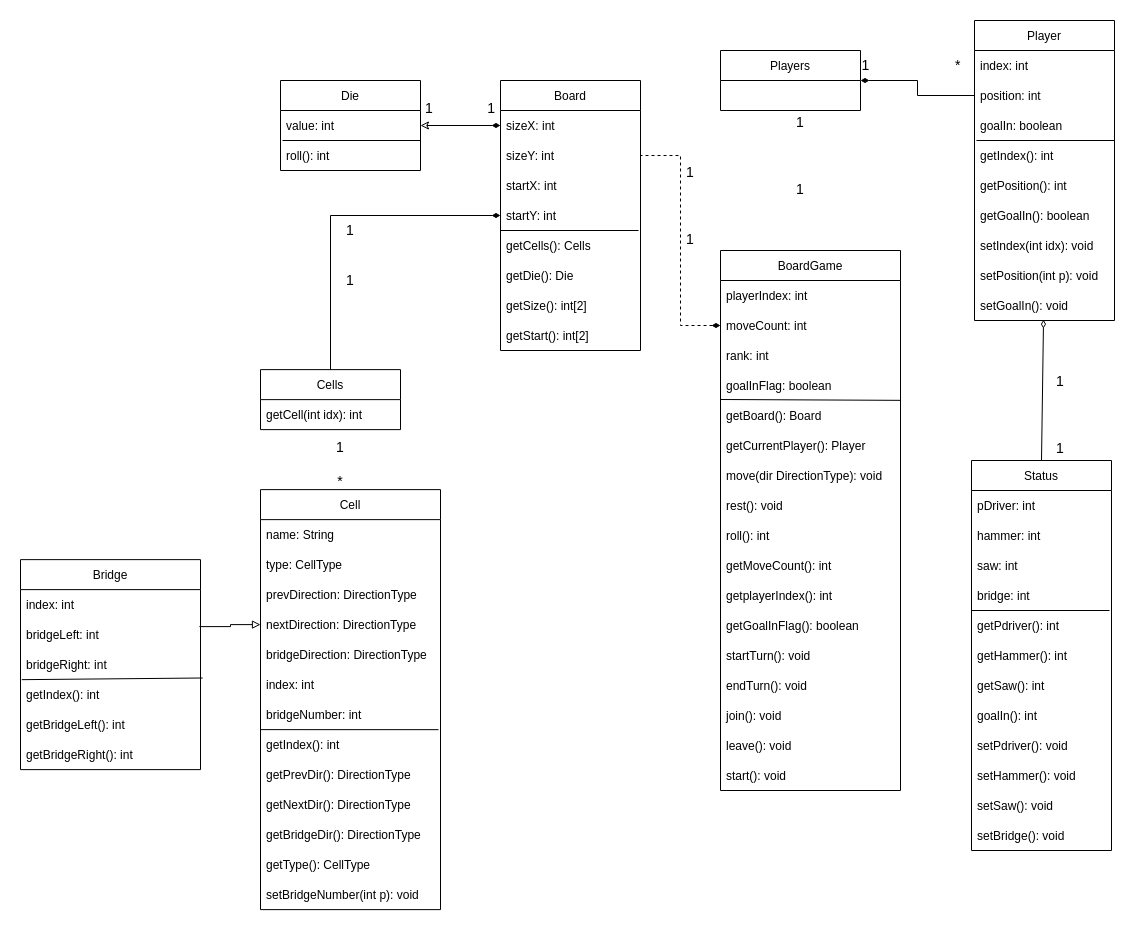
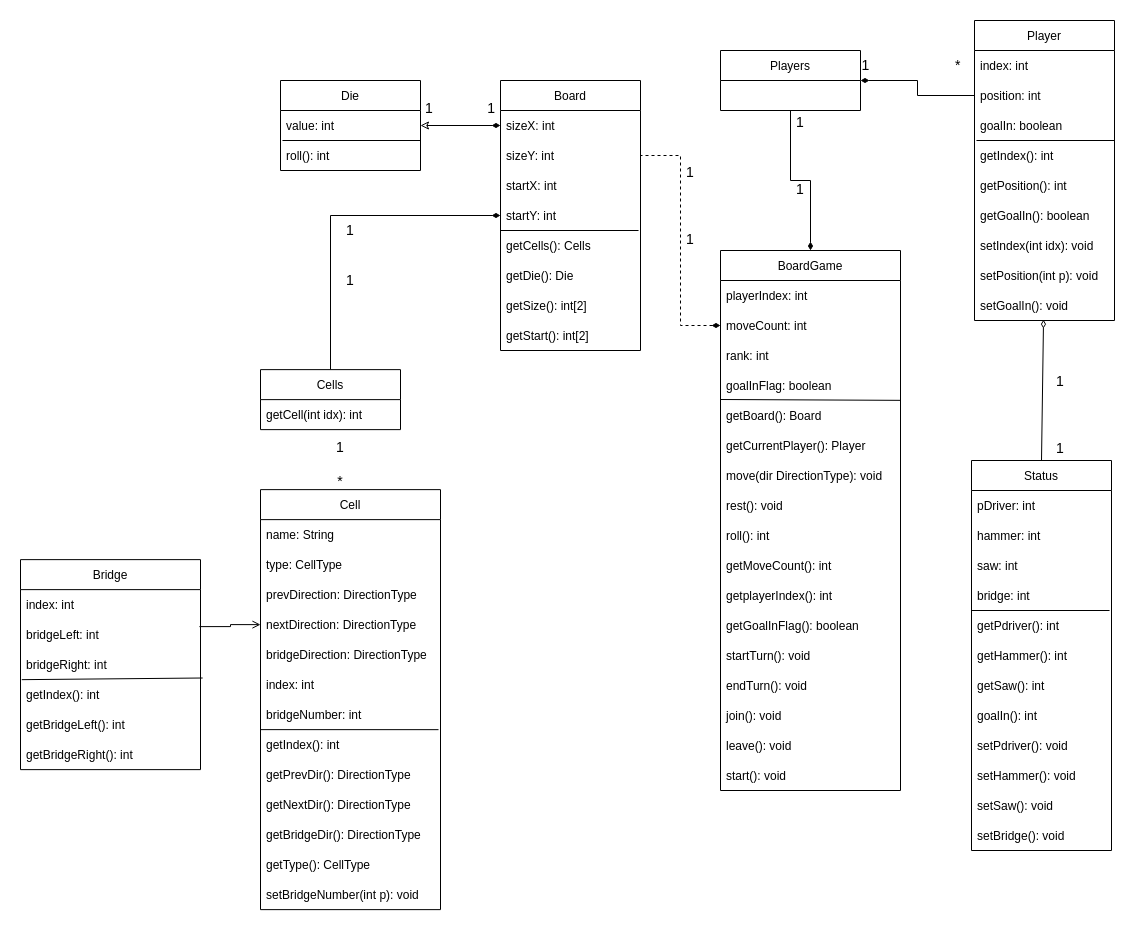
none -> (798, 181)
(251, 625) -> (254, 625)
